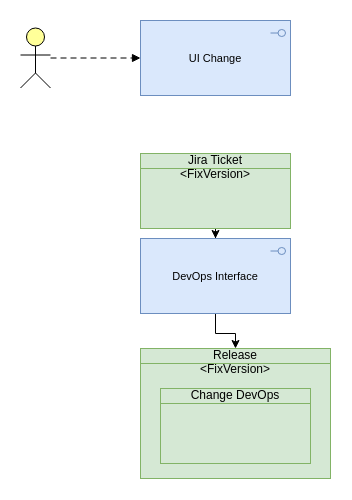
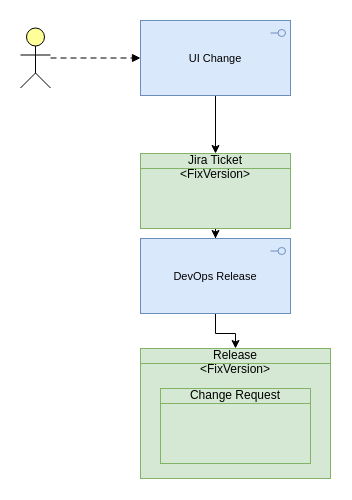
none -> (216, 121)
(216, 277) -> (216, 277)
(236, 389) -> (236, 389)
